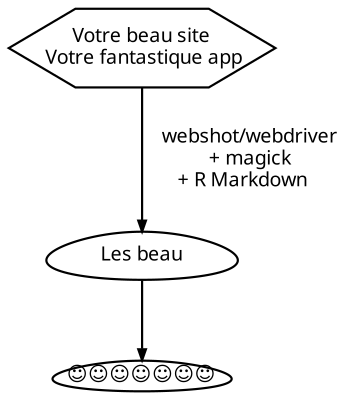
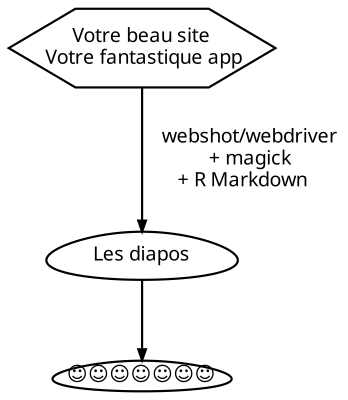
(142, 256) -> (142, 256)
